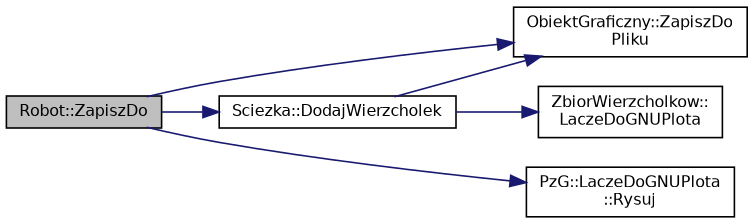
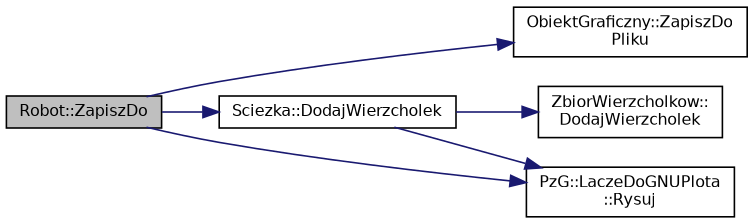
(460, 79) -> (460, 145)
(630, 112) -> (630, 112)
